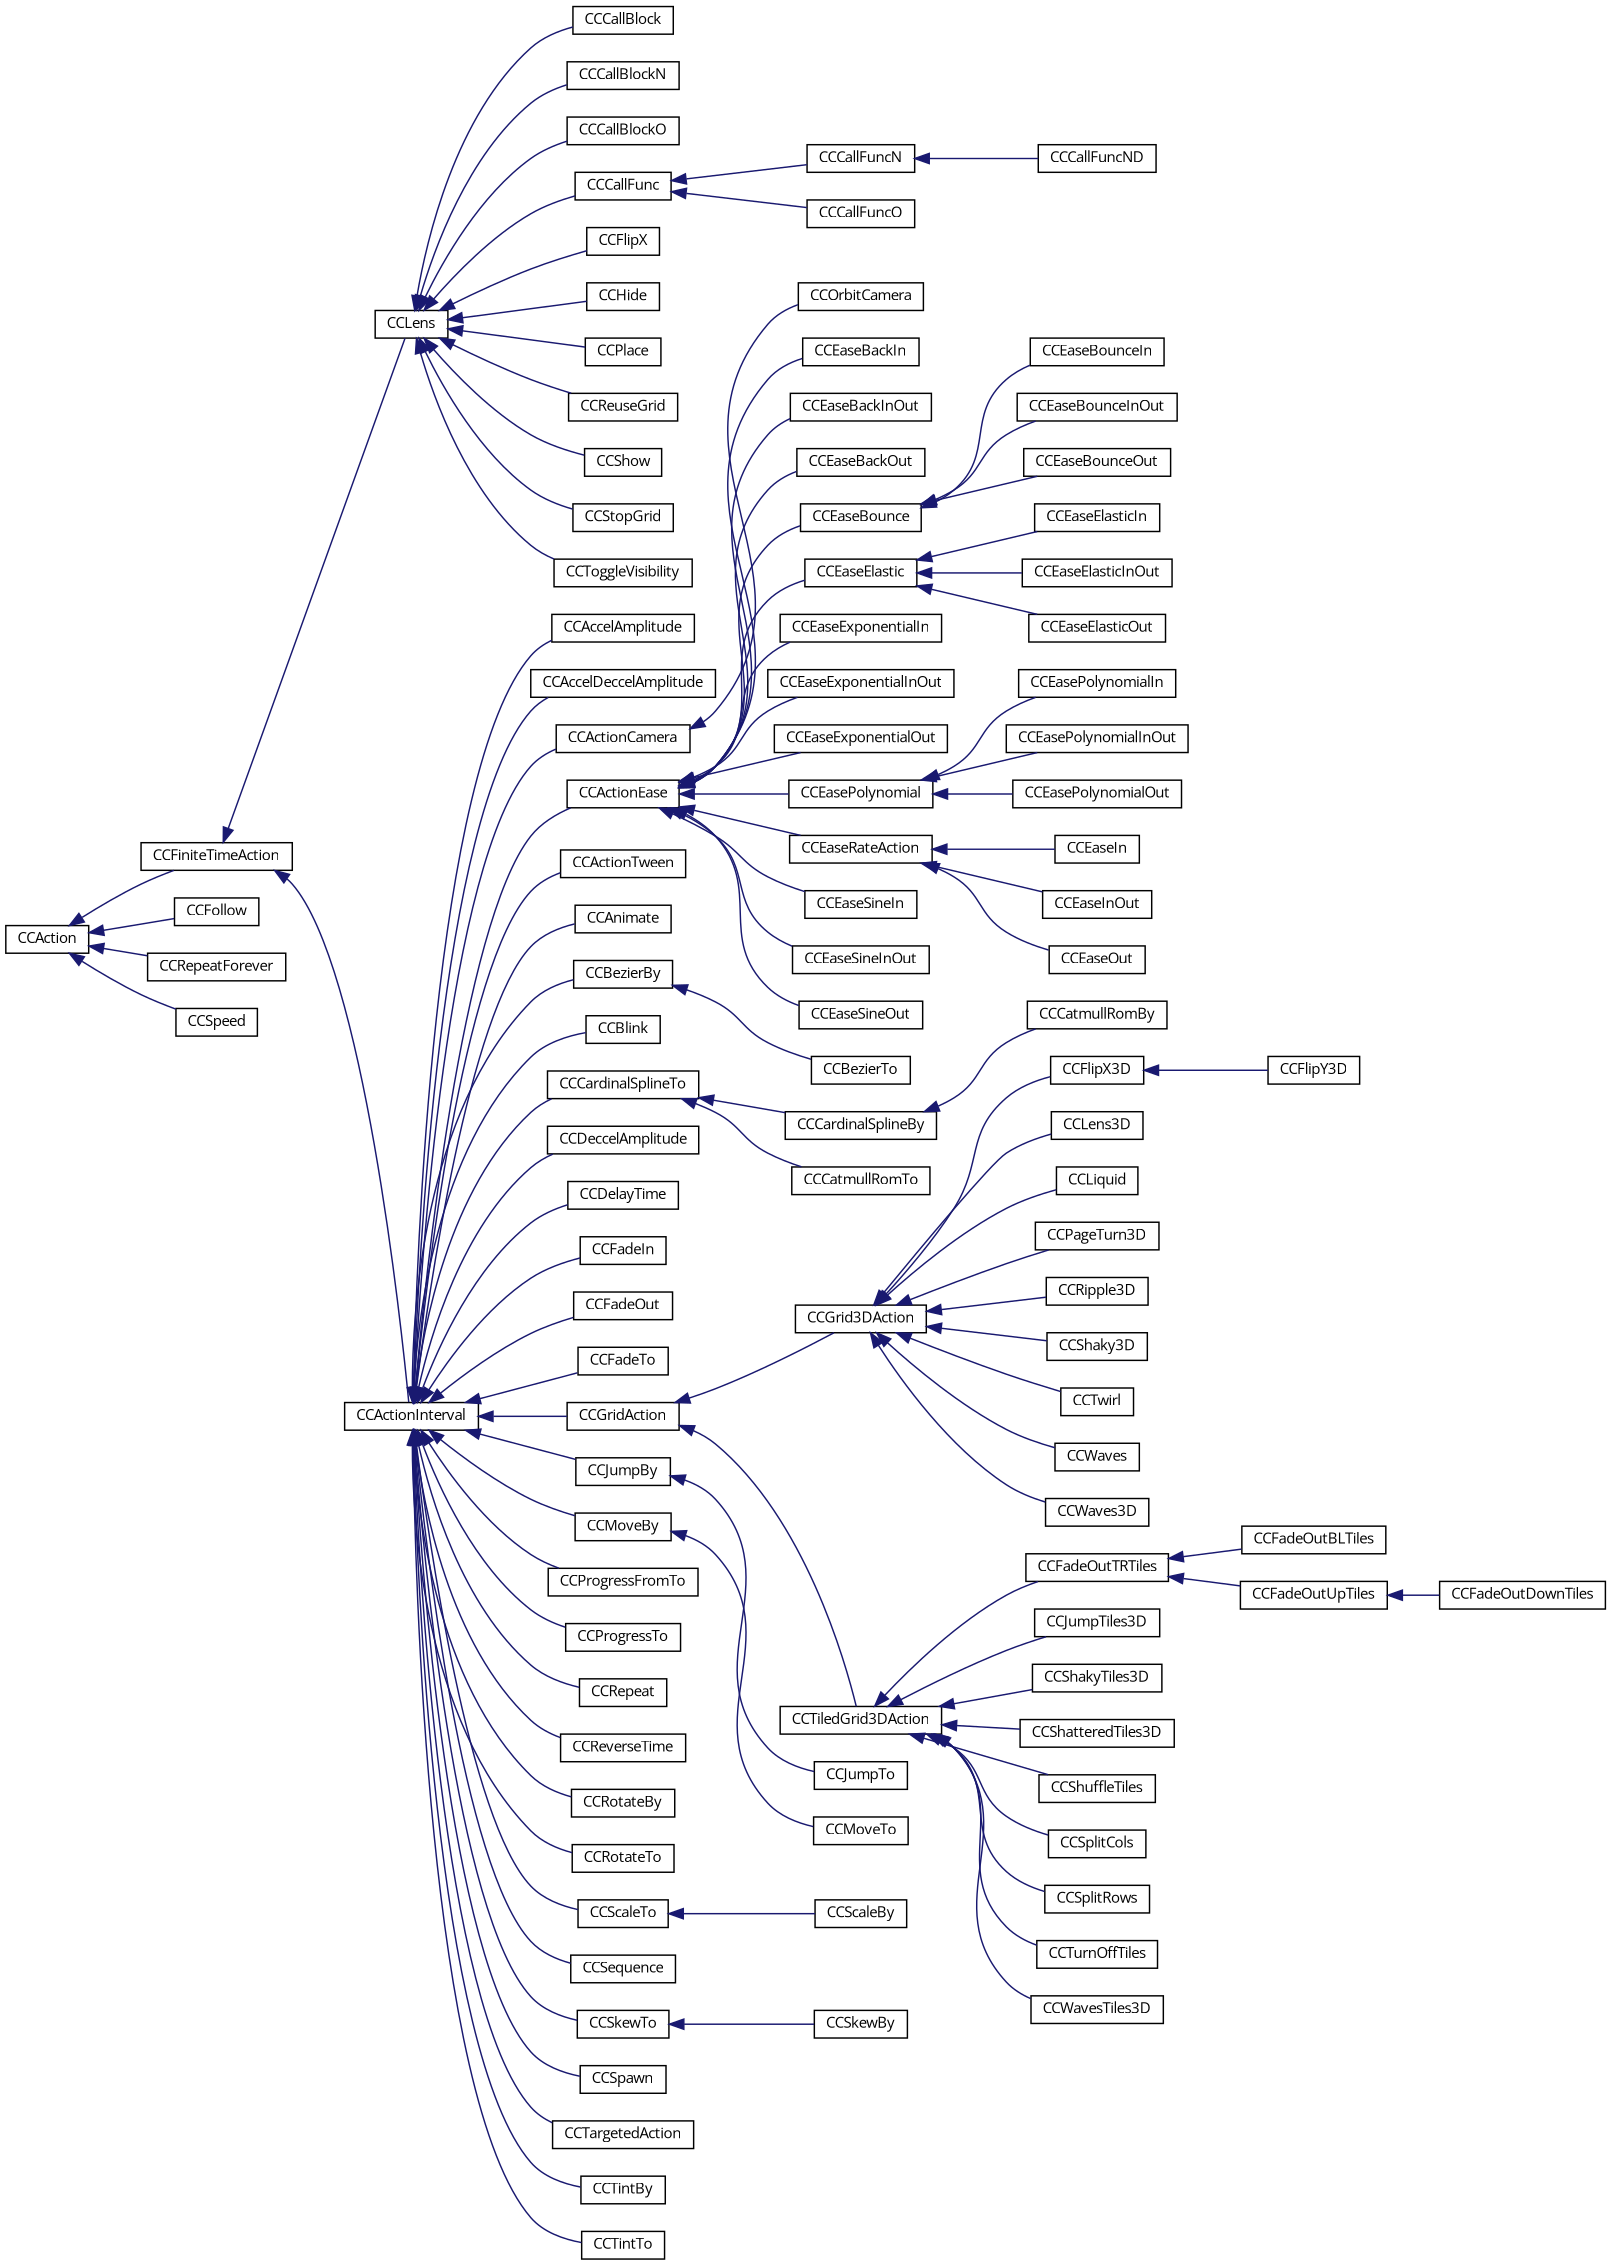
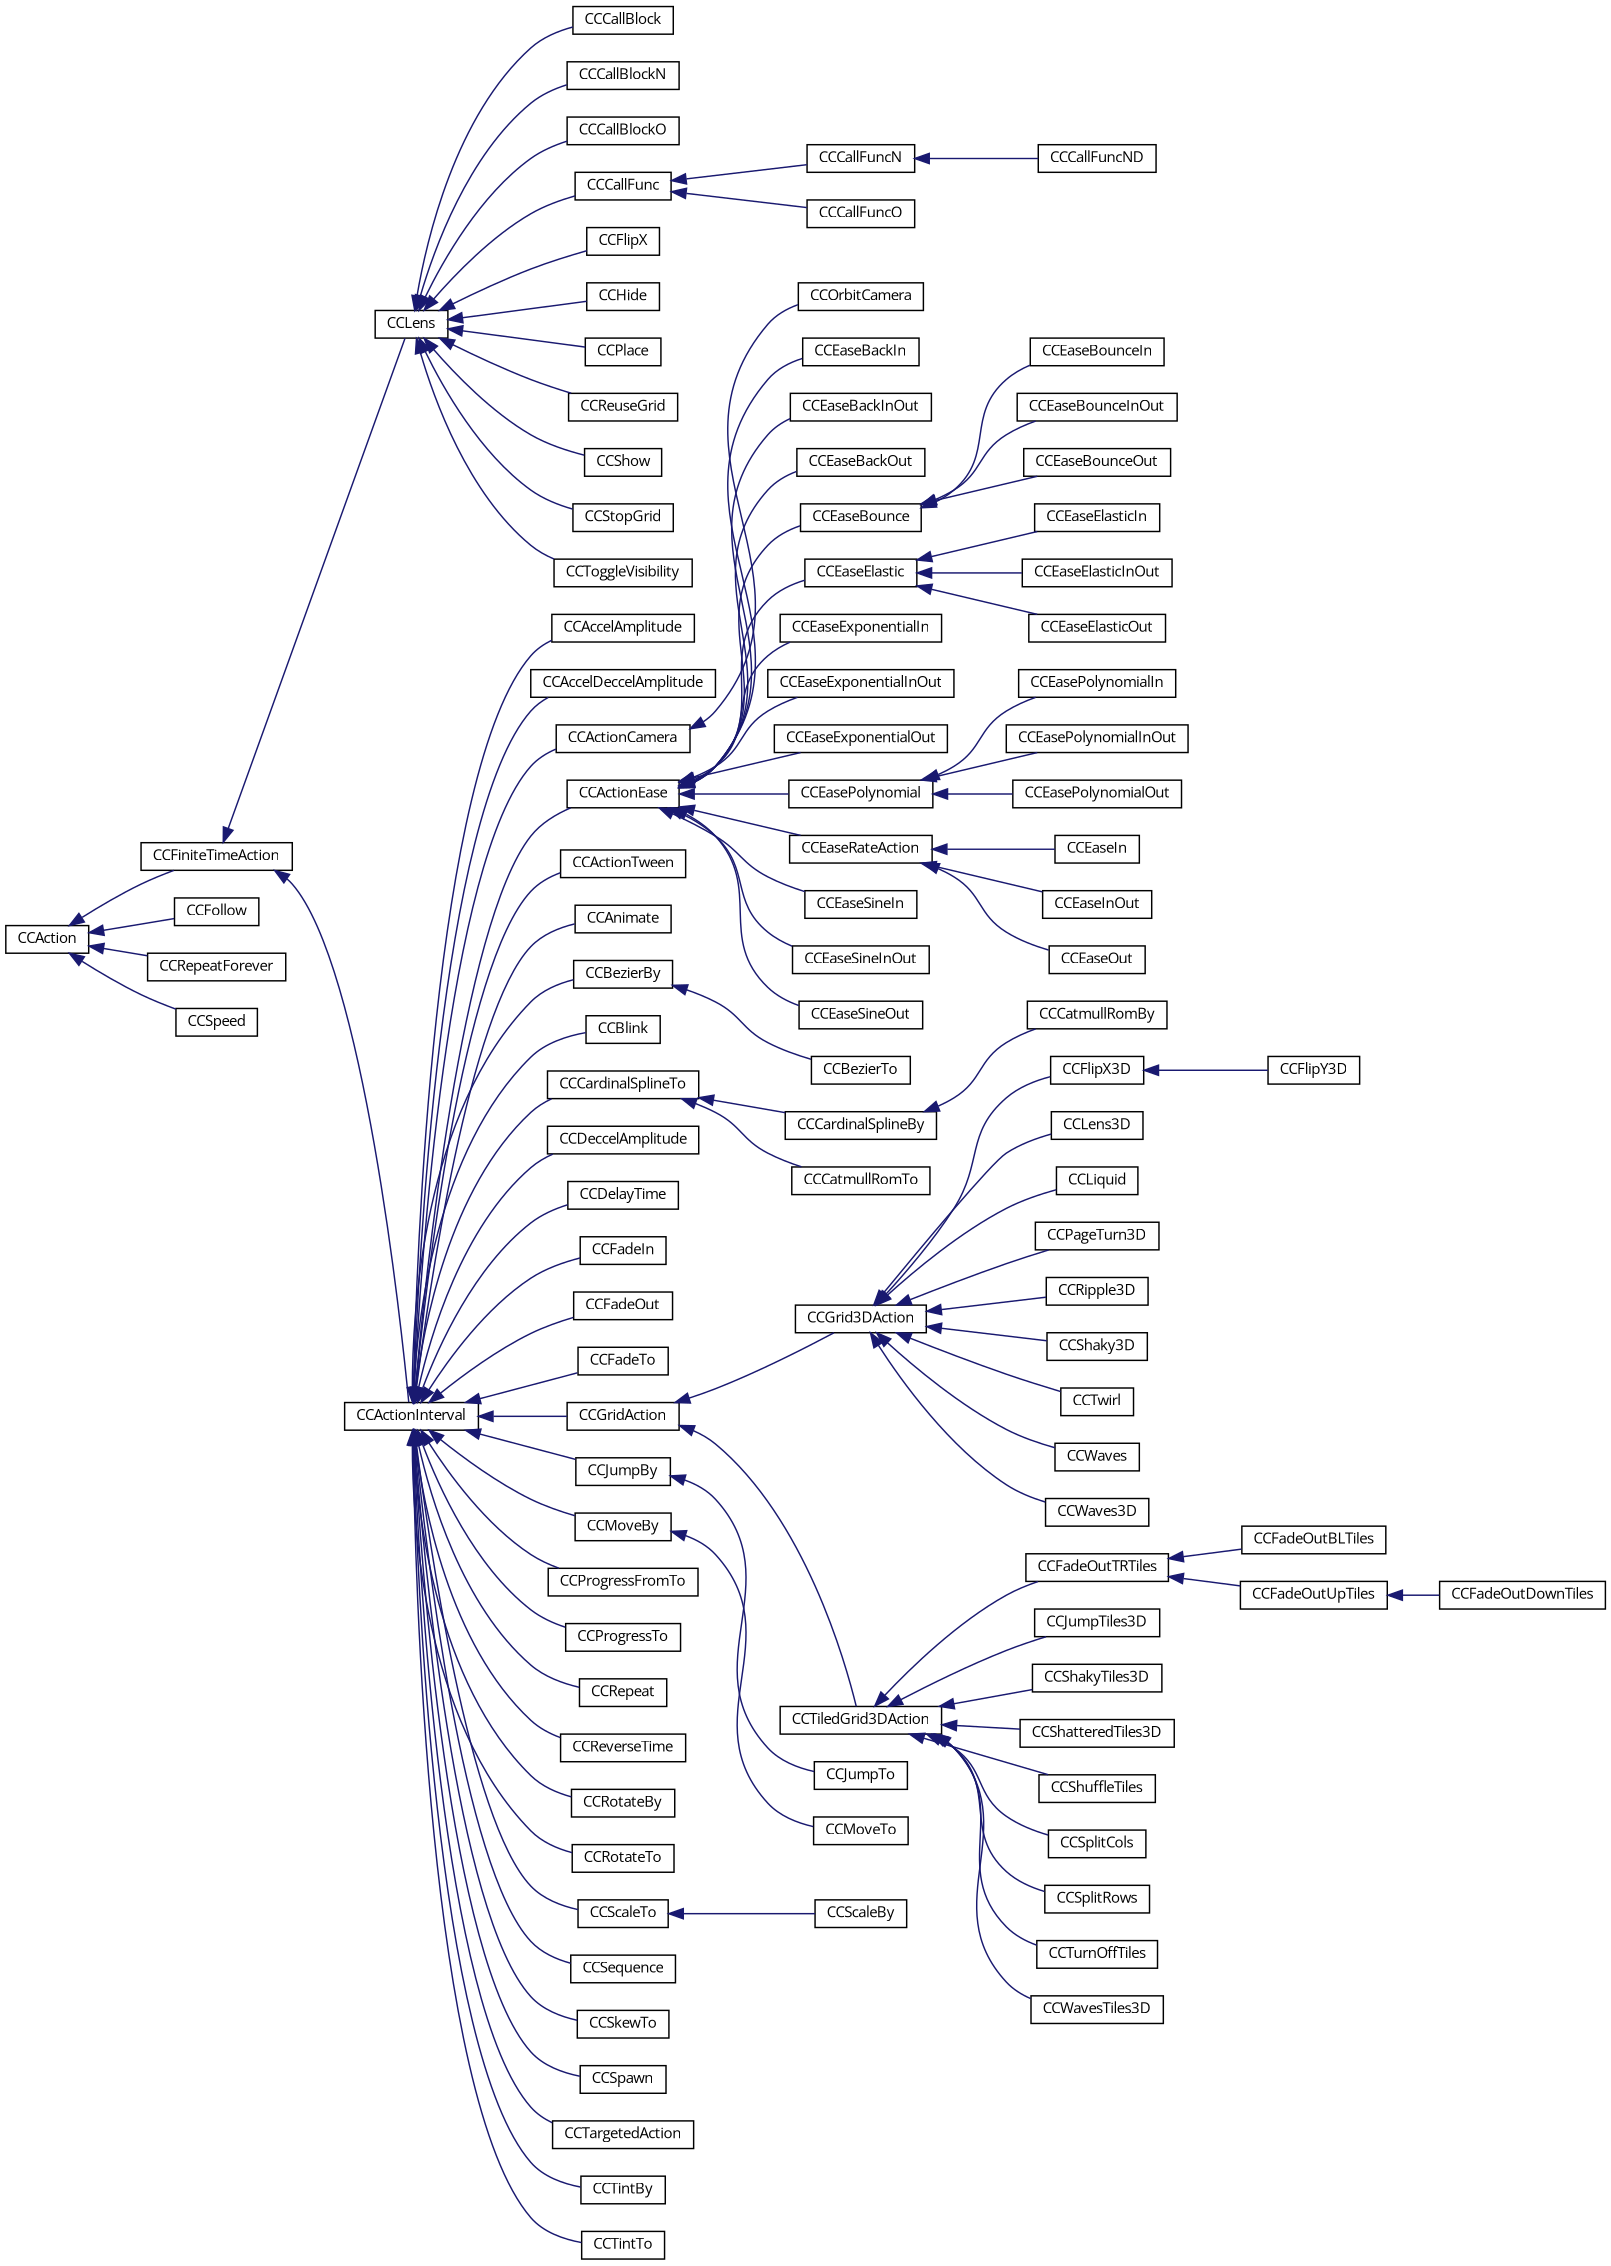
(861, 2024) -> none
